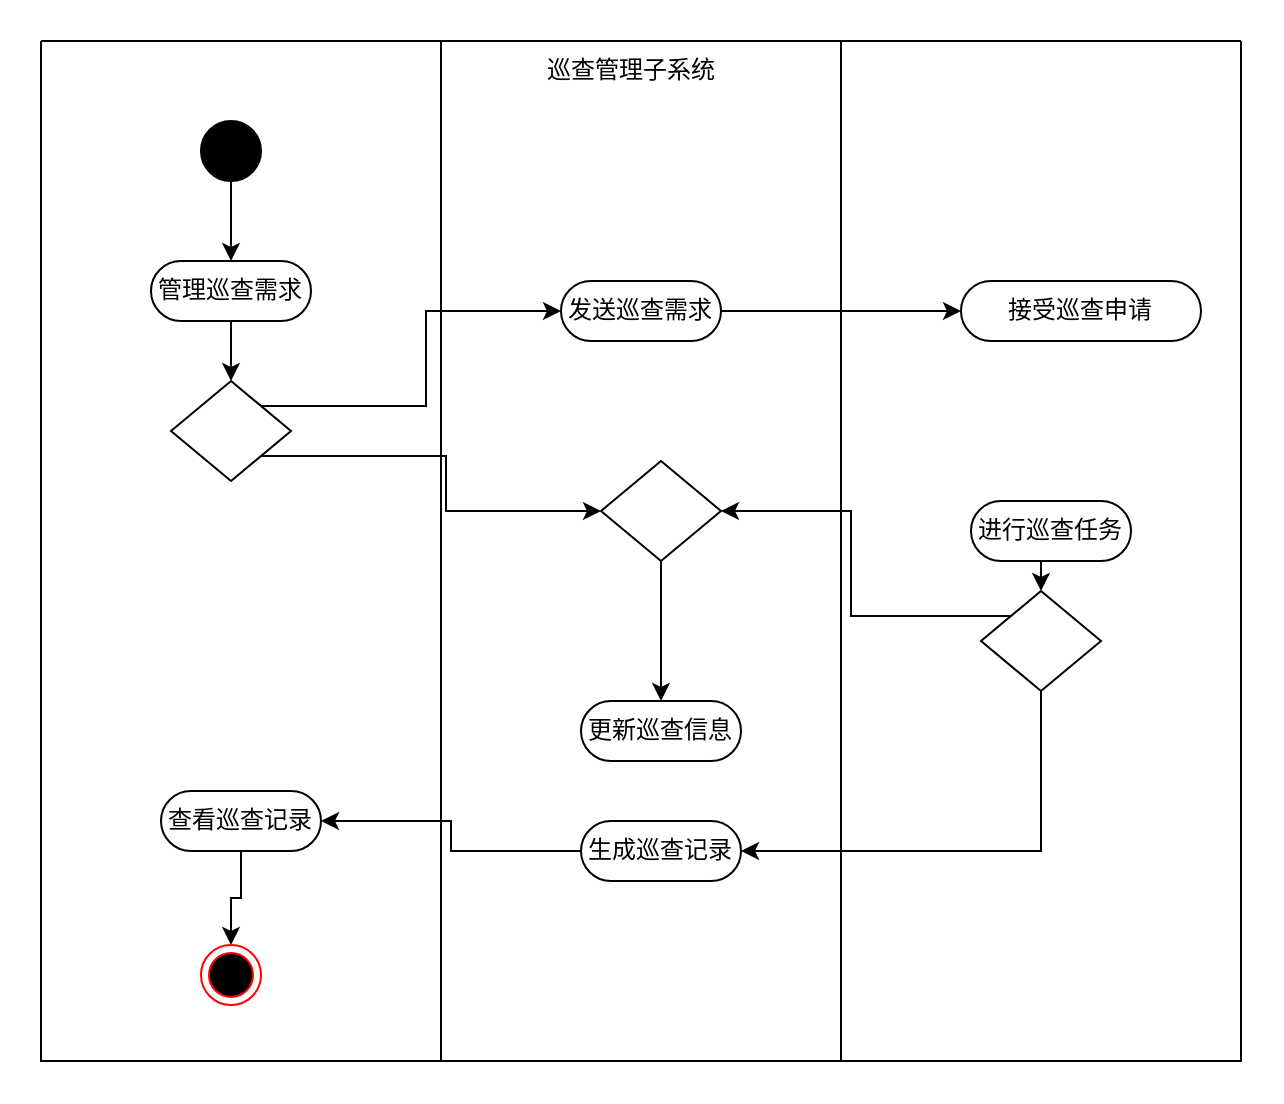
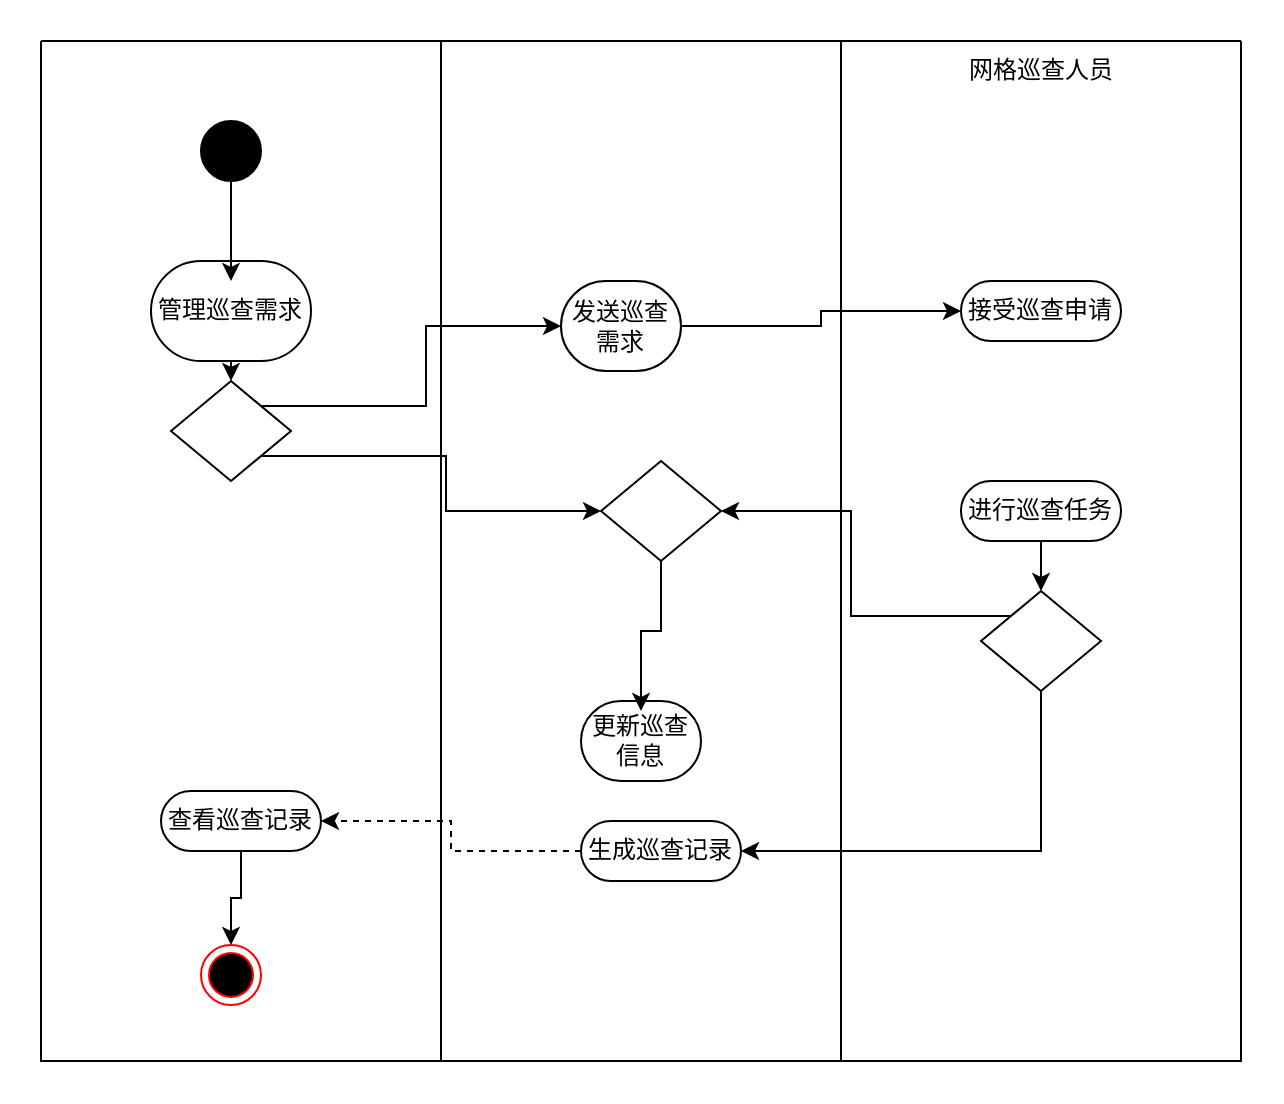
(631, 71) -> none
none -> (1041, 71)
(231, 291) -> (231, 311)
(641, 311) -> (621, 326)
(1081, 311) -> (1041, 311)
(1051, 531) -> (1041, 511)
(661, 731) -> (641, 741)
(496, 851) -> (496, 851)
